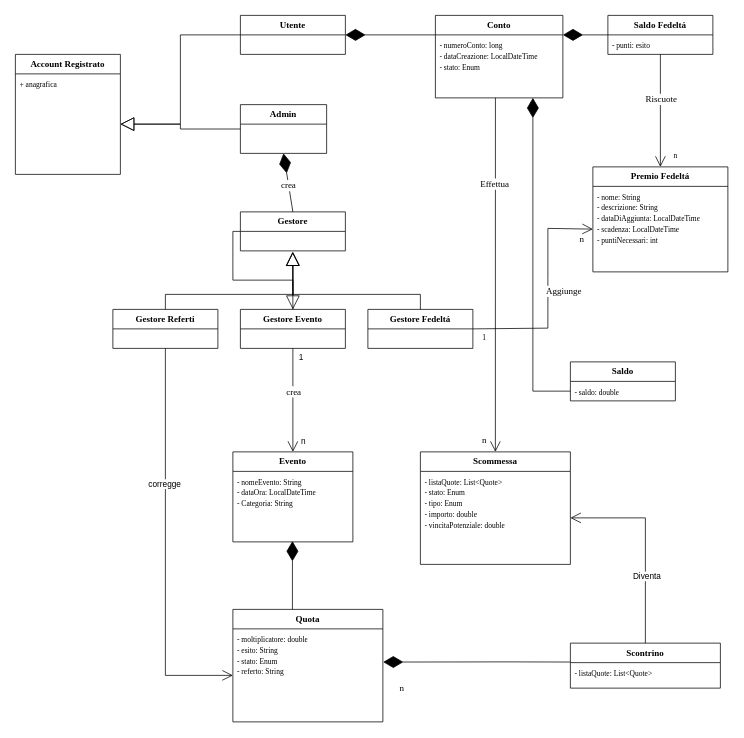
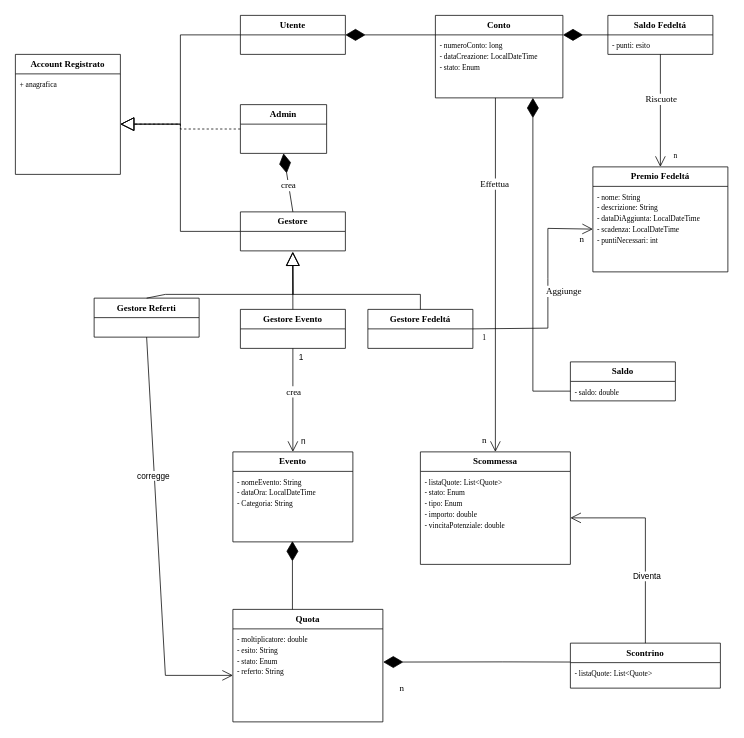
(211, 129) -> (211, 129)
(237, 280) -> (180, 208)
(165, 329) -> (147, 318)
